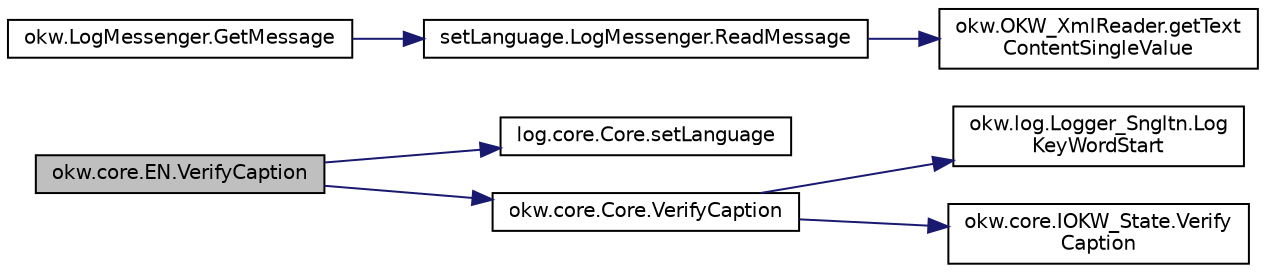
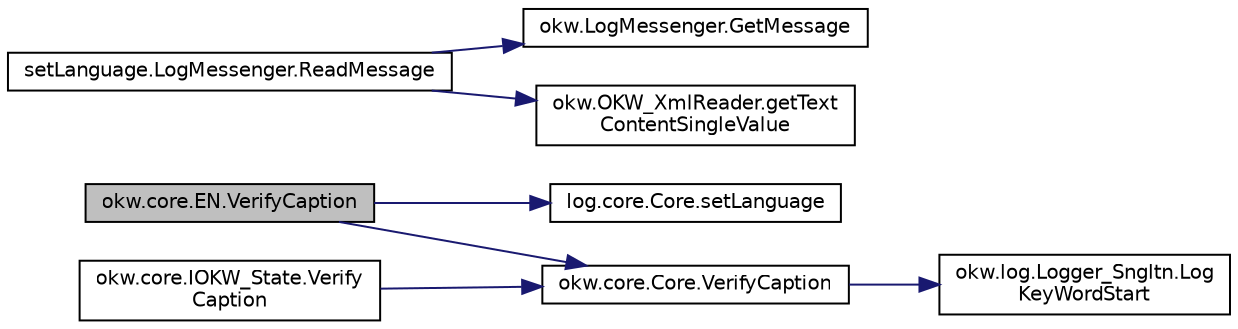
(378, 39) -> (467, 49)
(864, 222) -> (451, 288)
